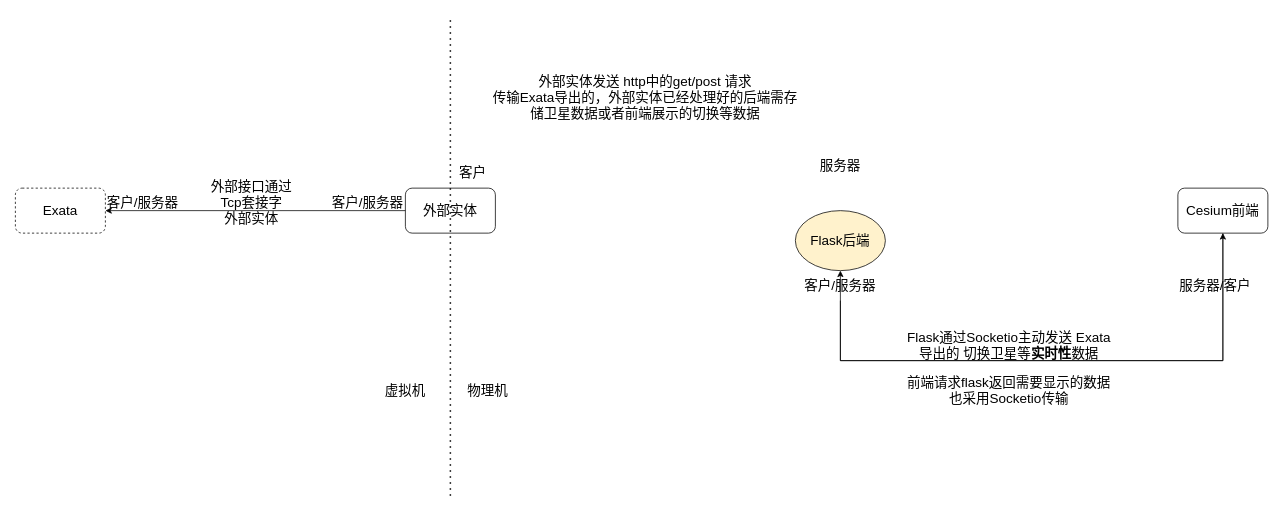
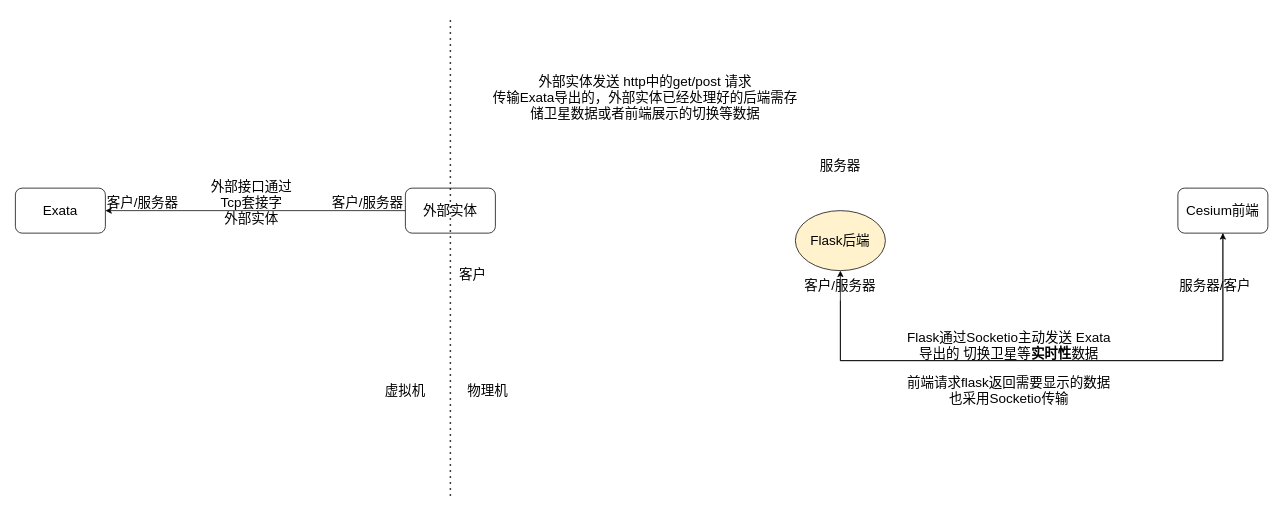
(473, 173) -> (473, 274)
(60, 210) -> (60, 210)
